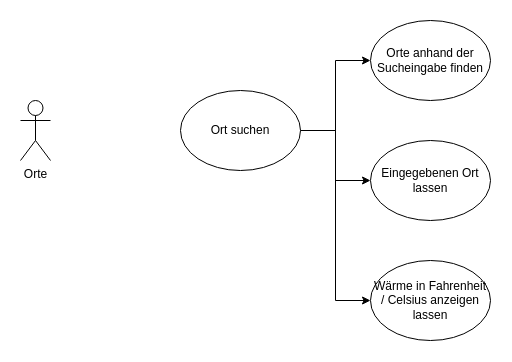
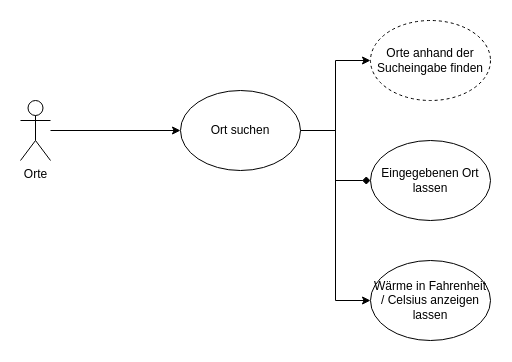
(431, 61) -> (431, 61)
none -> (112, 131)
(362, 181) -> (362, 181)
